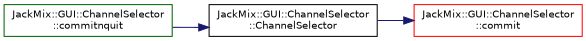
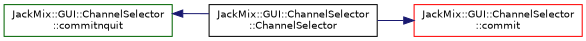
(185, 27) -> (196, 14)
